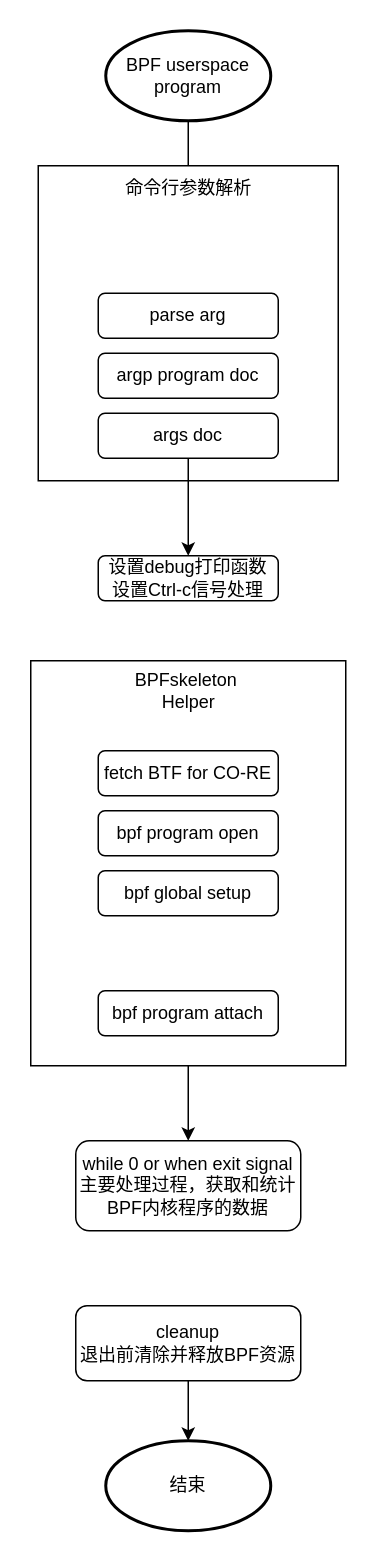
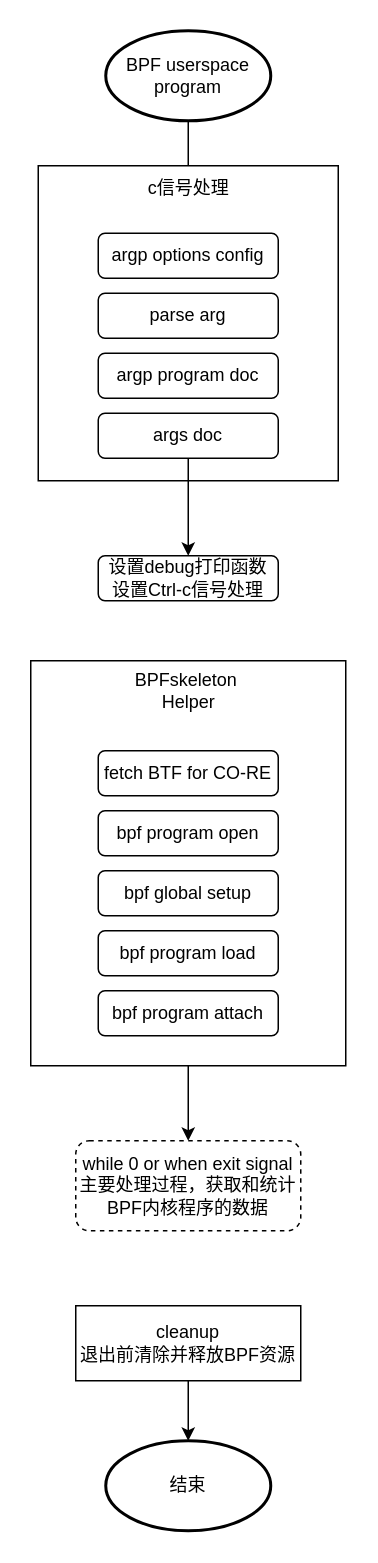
(189, 188) -> (189, 188)
none -> (188, 256)
none -> (188, 953)
(188, 1186) -> (188, 1186)
(188, 1343) -> (188, 1343)
